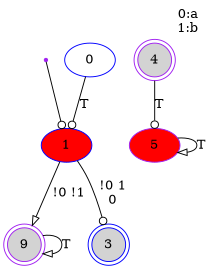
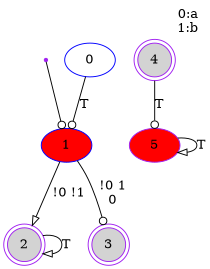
(24, 245) -> (24, 245)
(109, 245) -> (109, 245)
